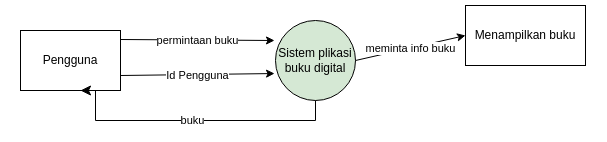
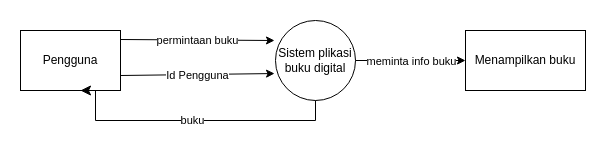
(526, 36) -> (526, 61)
(316, 61) -> (316, 61)
